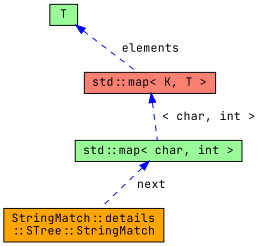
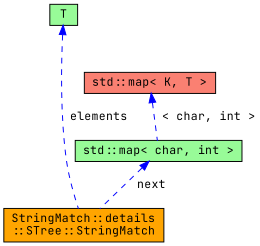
(111, 52) -> (63, 123)
